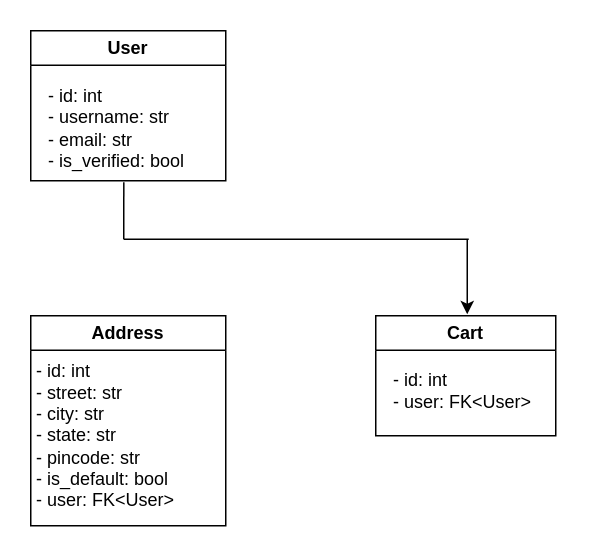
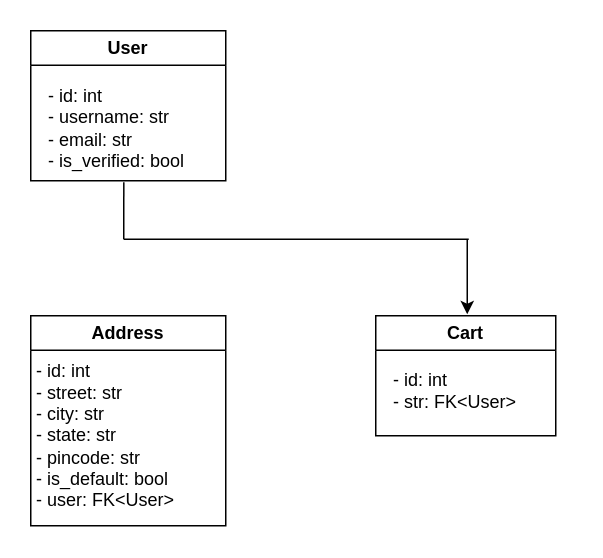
(467, 391) -> (462, 391)
